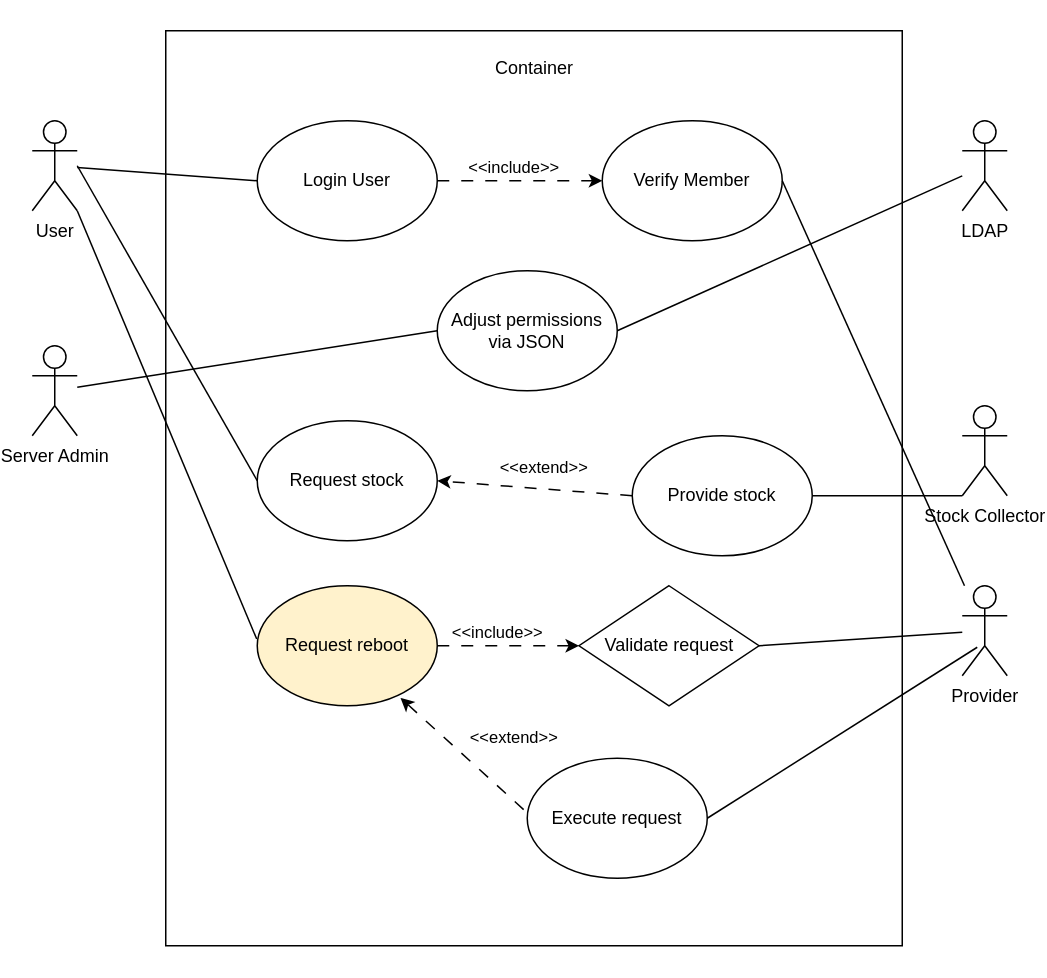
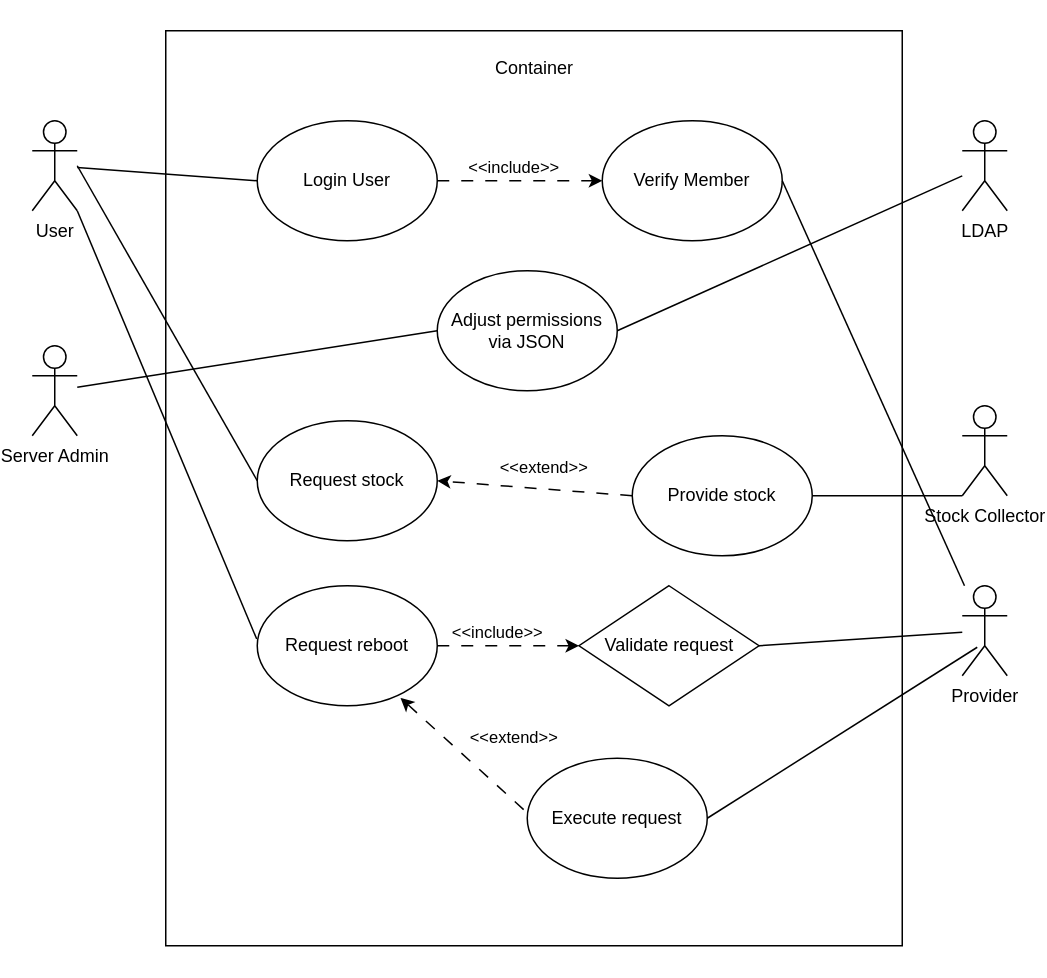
(347, 646) -> (347, 646)
